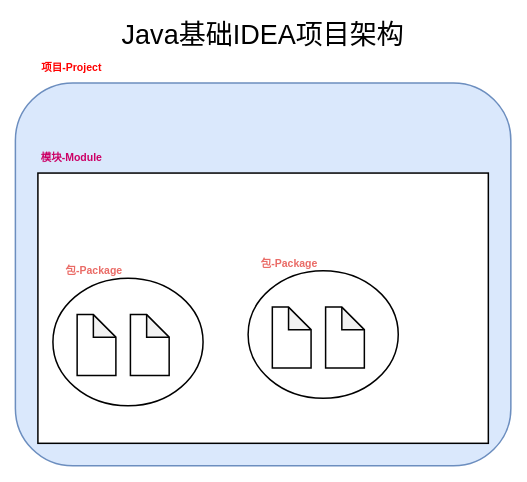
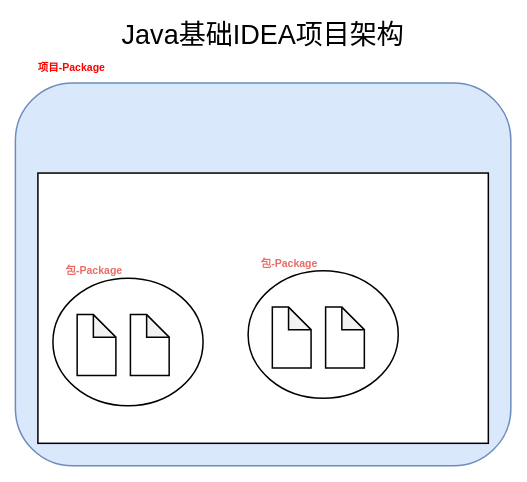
(72, 68) -> (72, 68)
(72, 158) -> none
